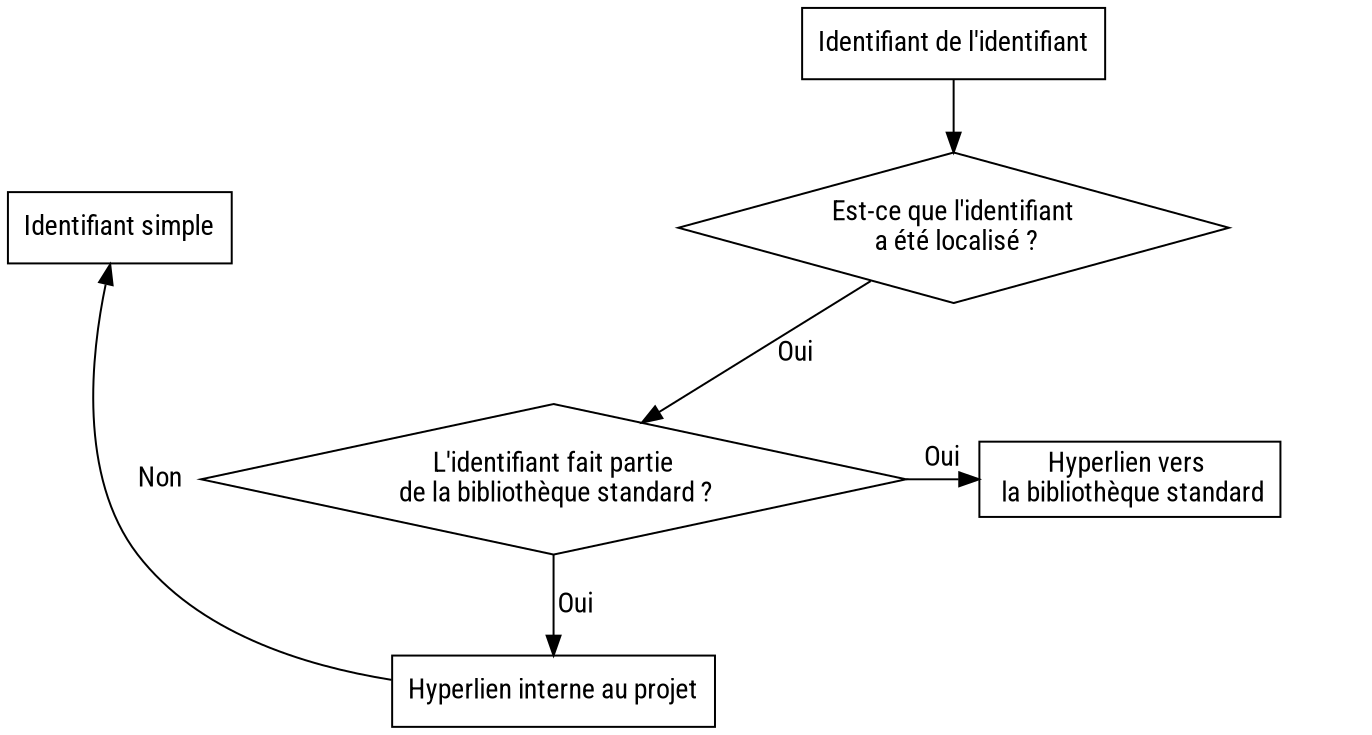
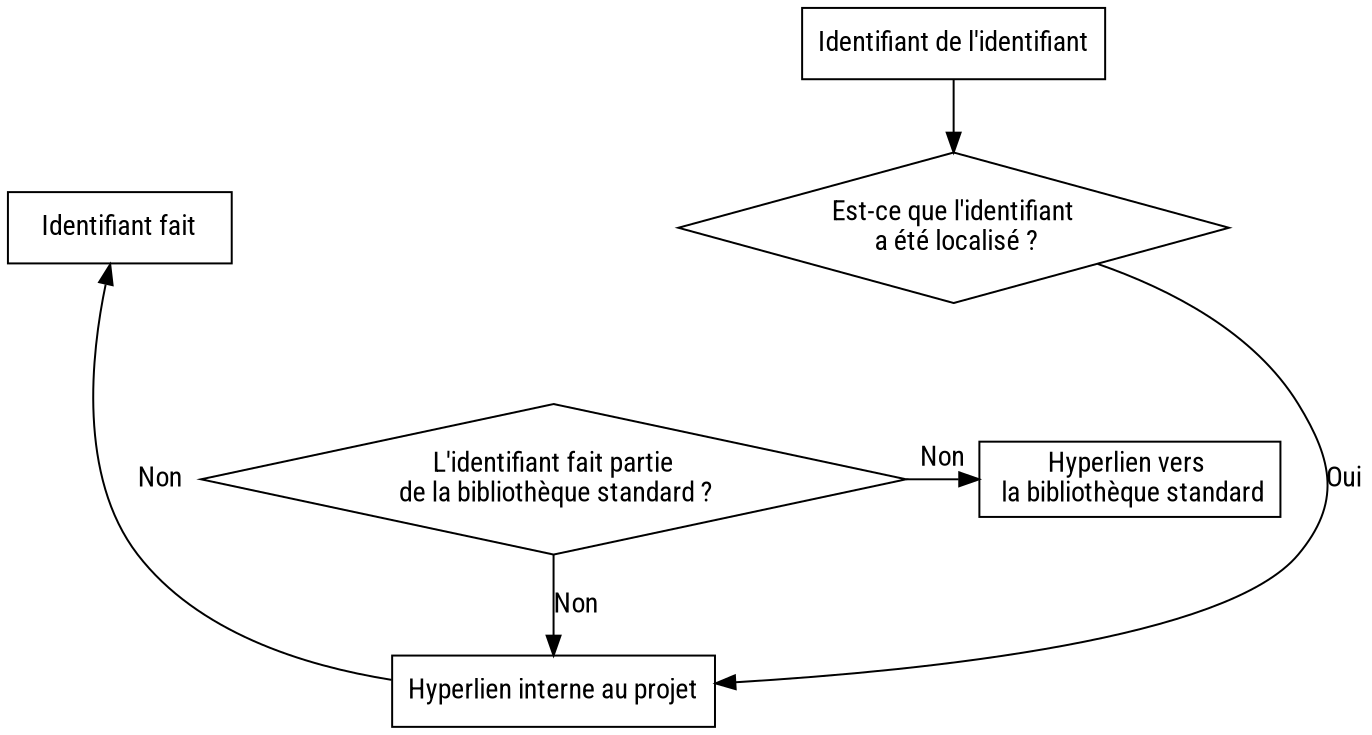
(120, 228) -> (120, 228)
(765, 346) -> (1226, 600)
(943, 458) -> (943, 458)
(576, 605) -> (576, 605)
